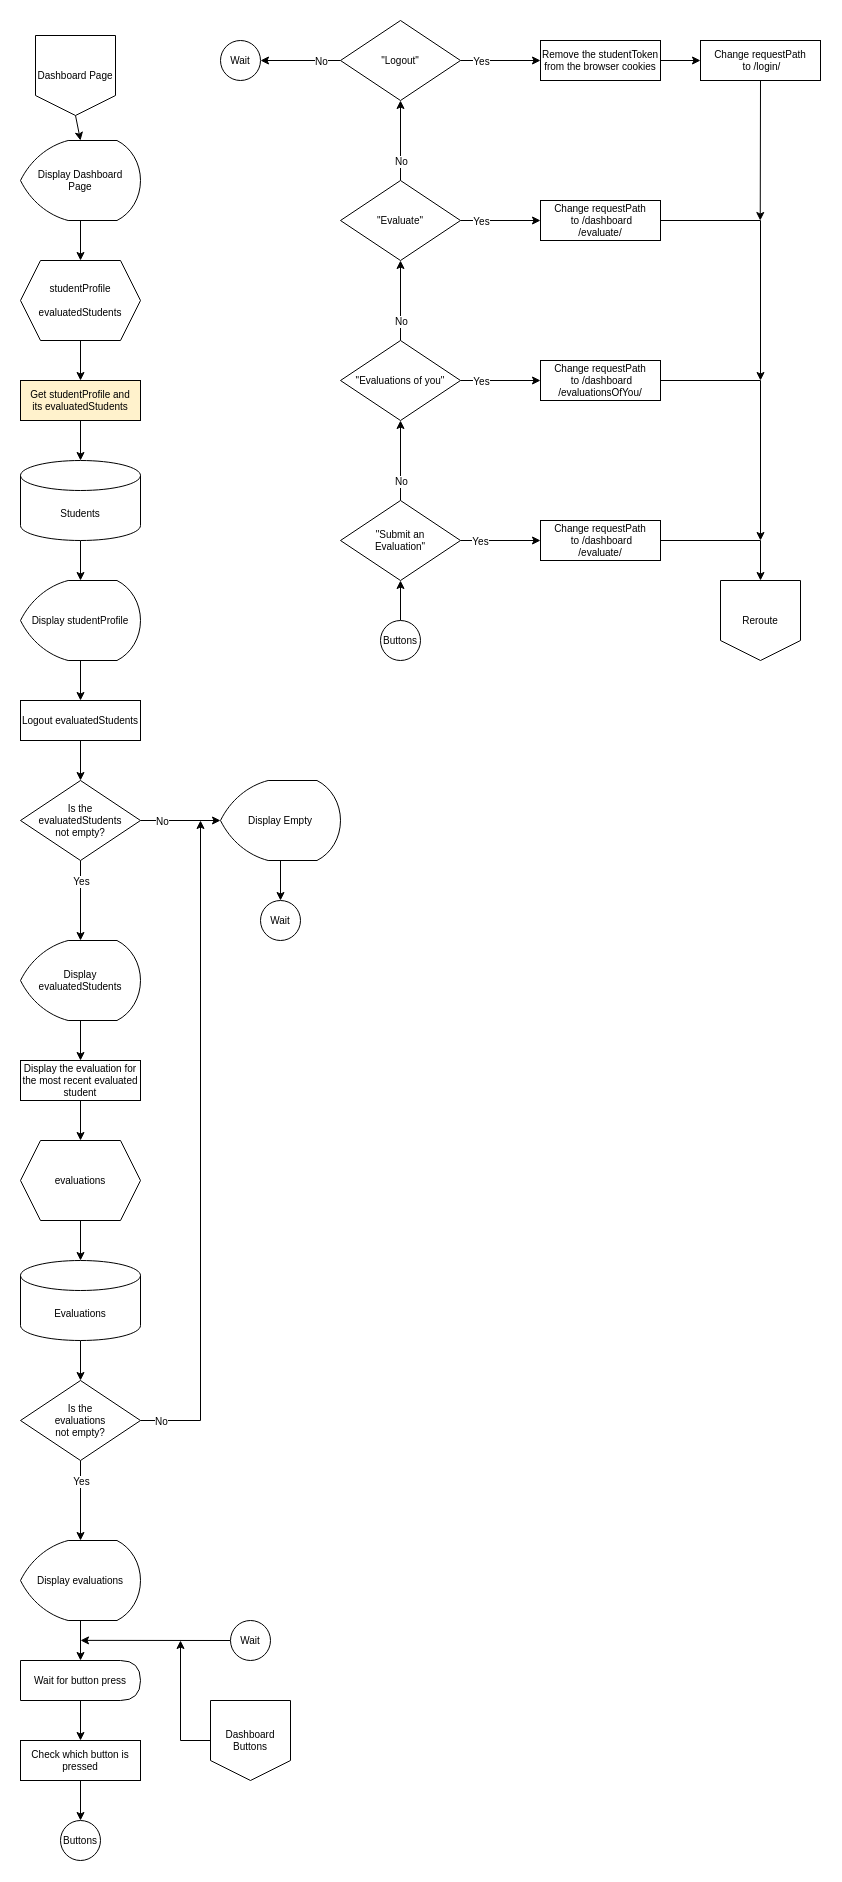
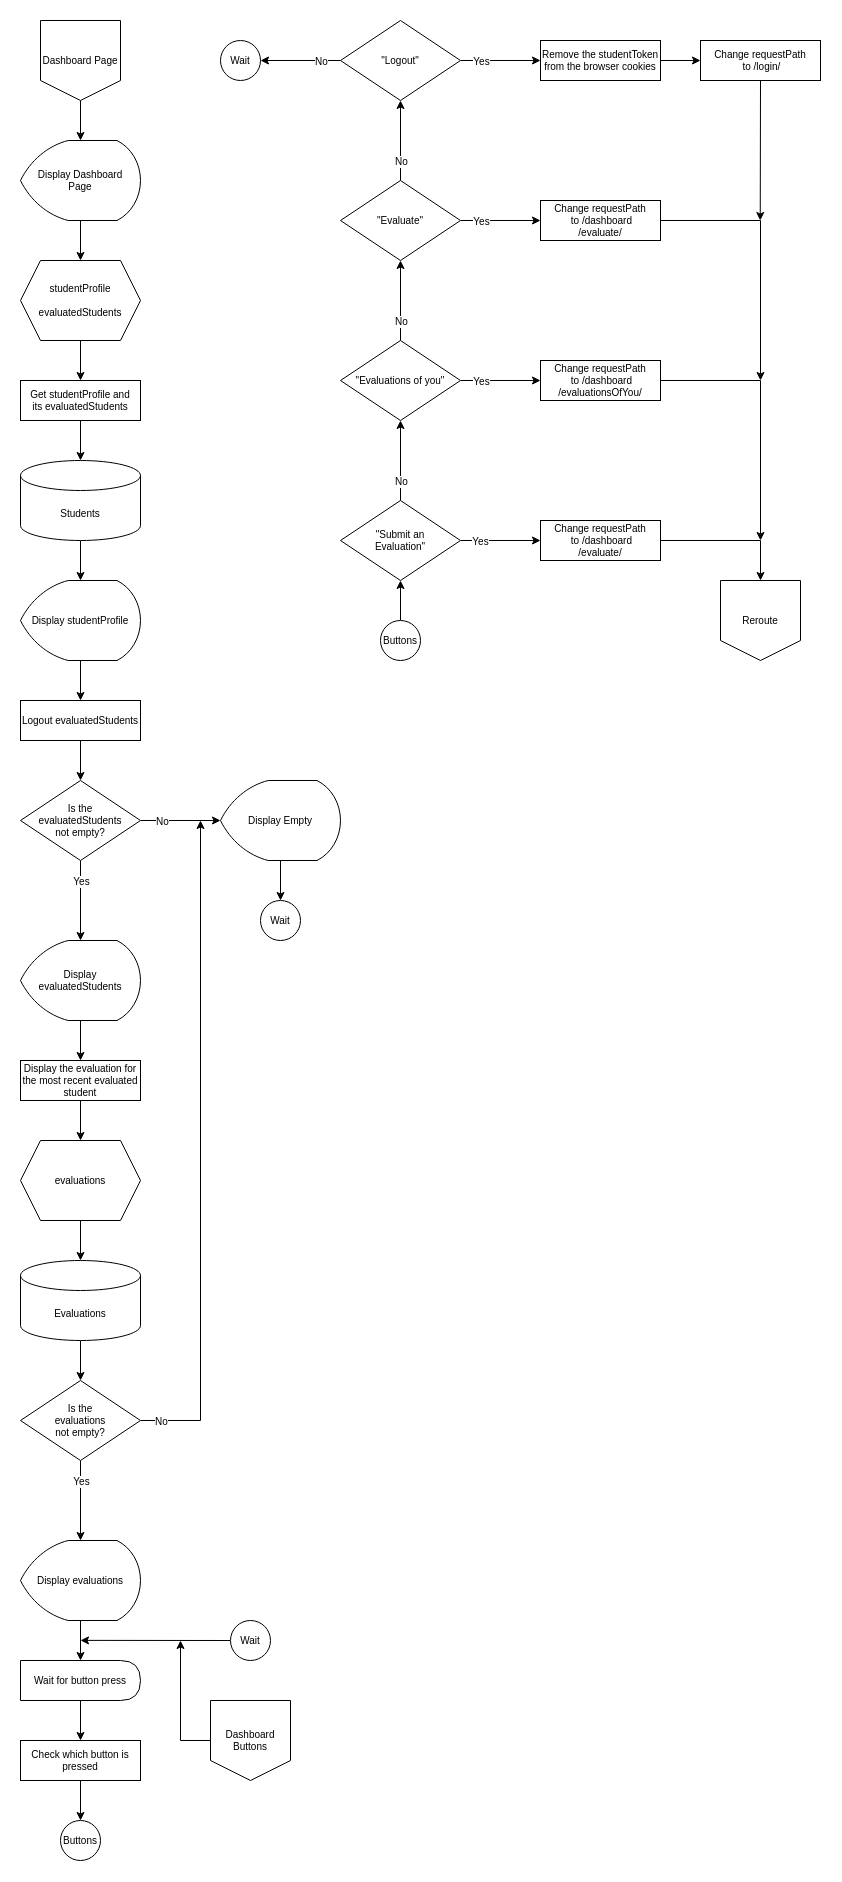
(76, 76) -> (81, 61)
(81, 401) -> (81, 401)
